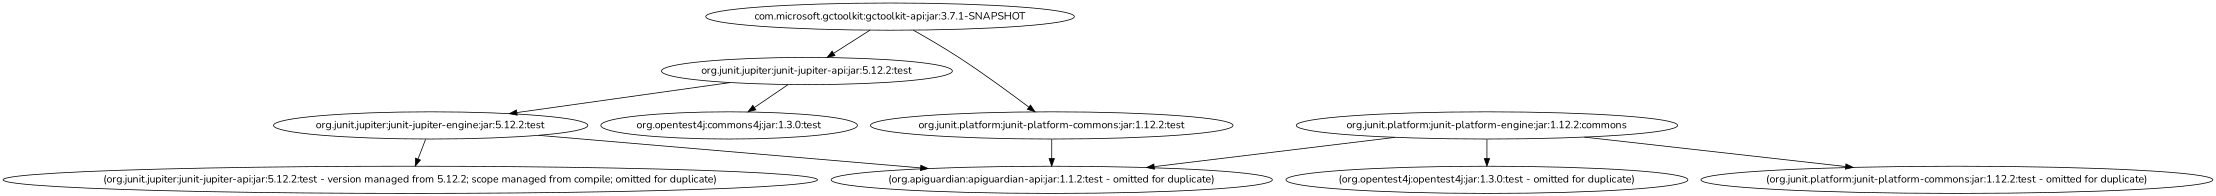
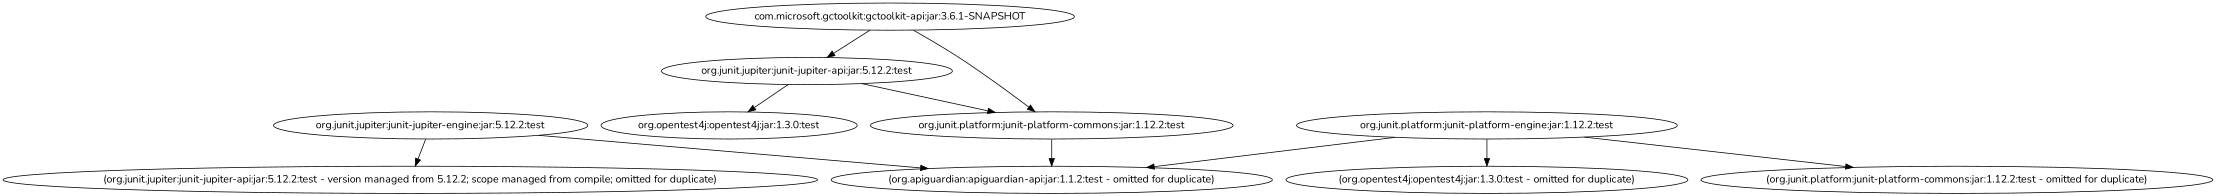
(890, 17) -> (890, 17)
(623, 98) -> (925, 97)
(729, 125) -> (729, 125)
(1487, 125) -> (1487, 125)
